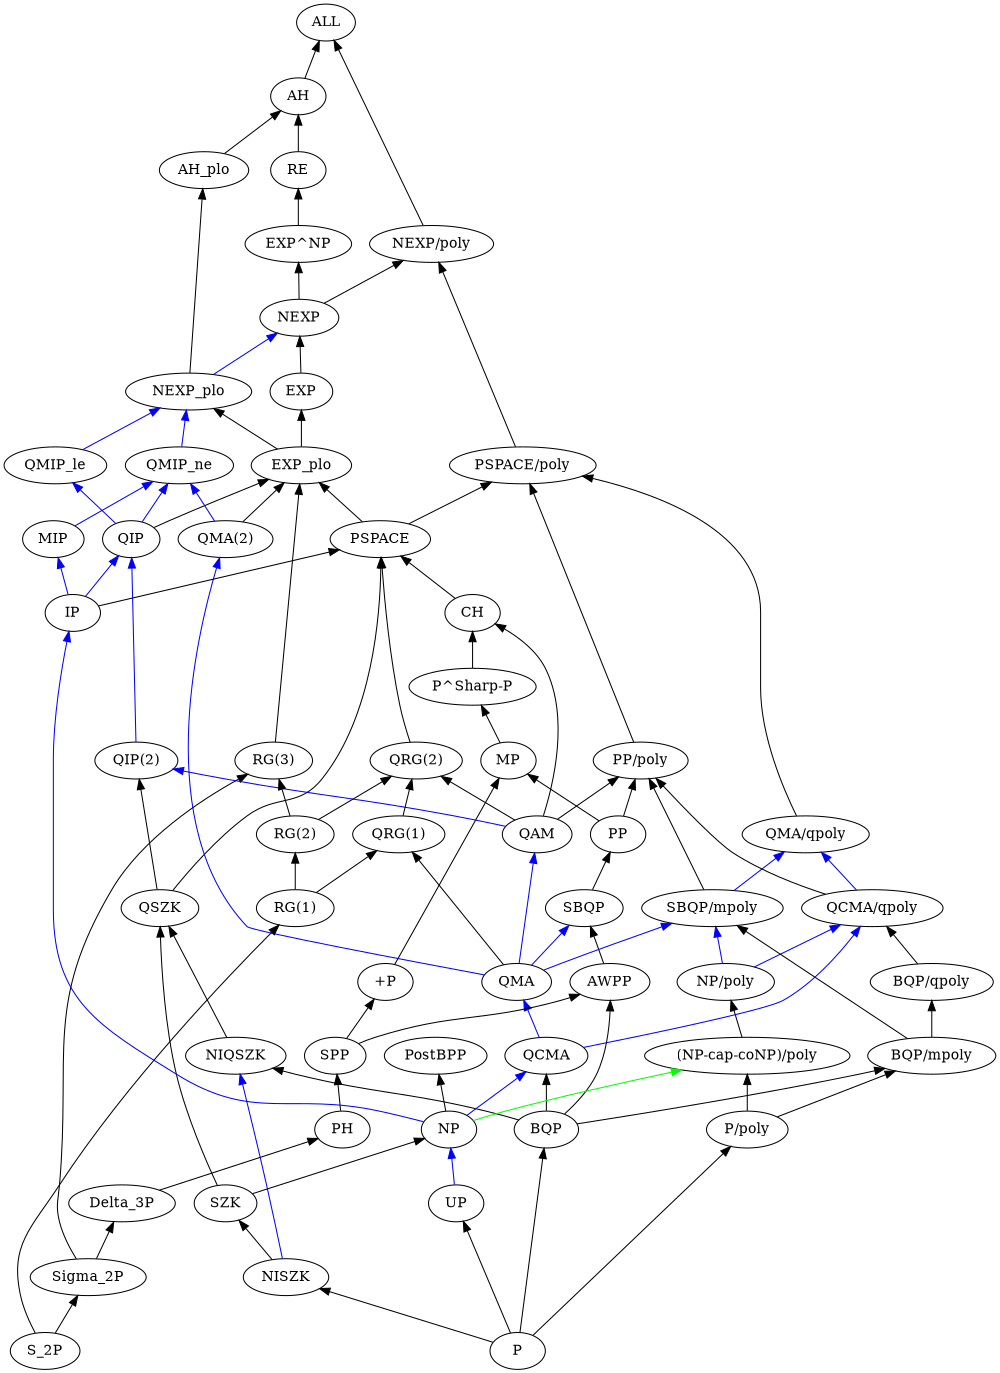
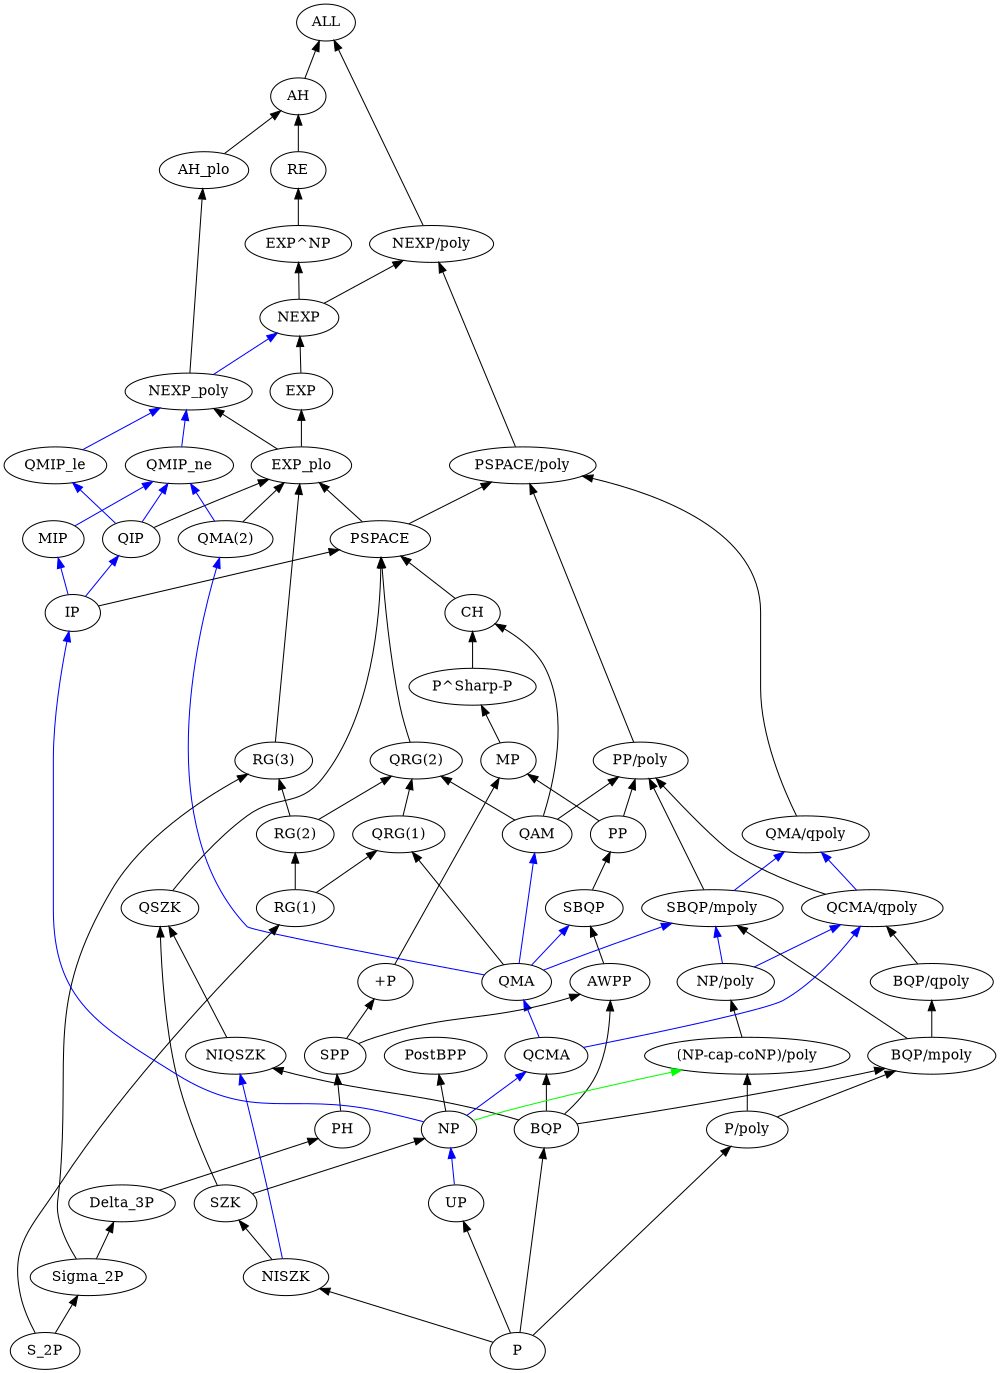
(189, 392) -> (189, 392)
(136, 761) -> none
